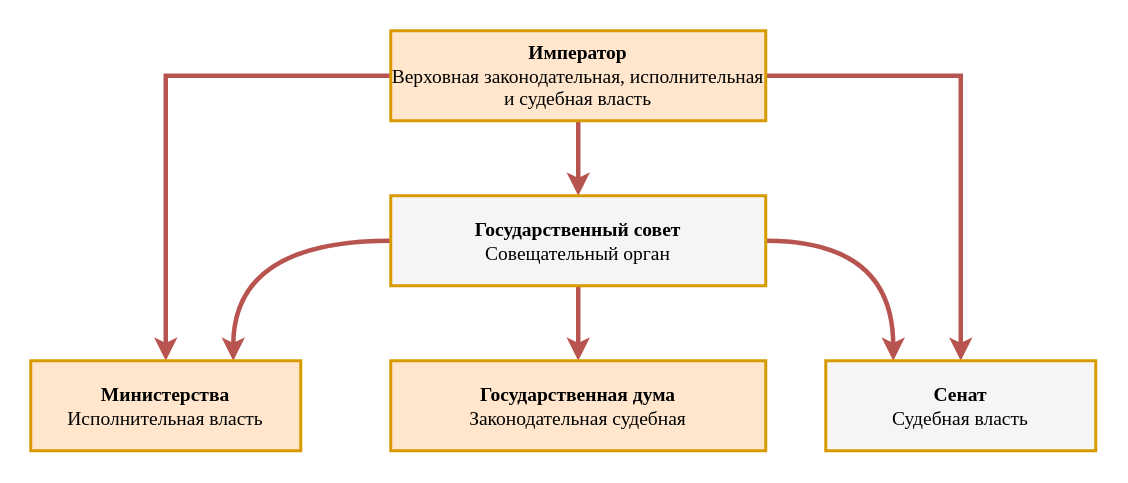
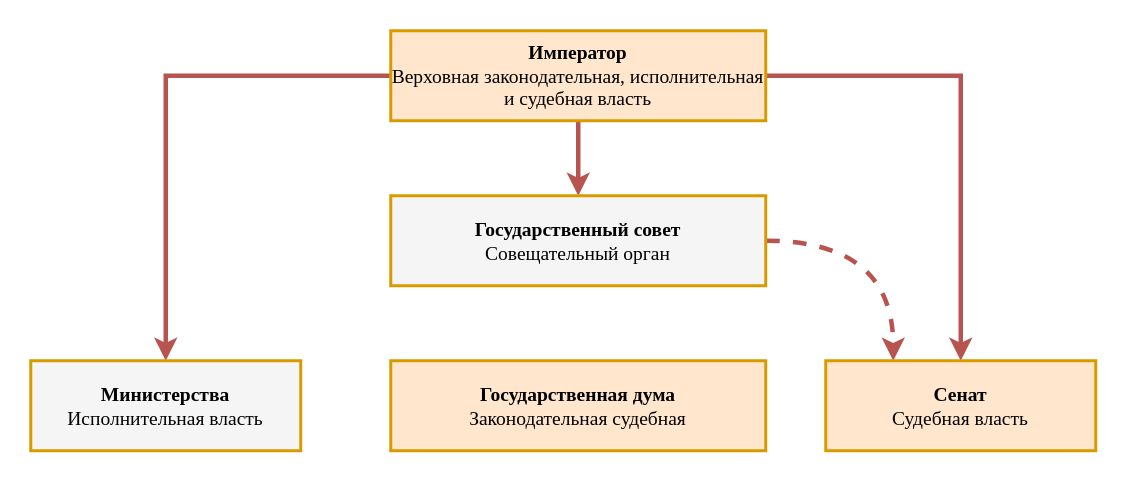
(838, 253) -> (838, 253)
(286, 260) -> none
(578, 315) -> none
(166, 406) -> (166, 406)
(961, 406) -> (961, 406)
